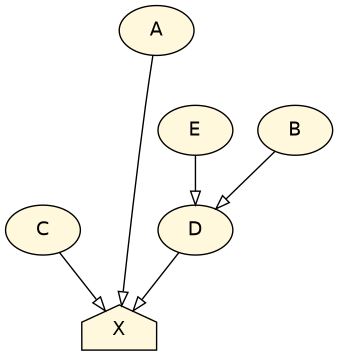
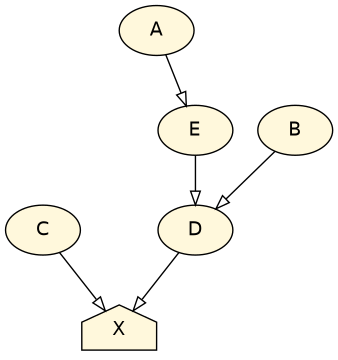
(137, 173) -> (173, 74)
